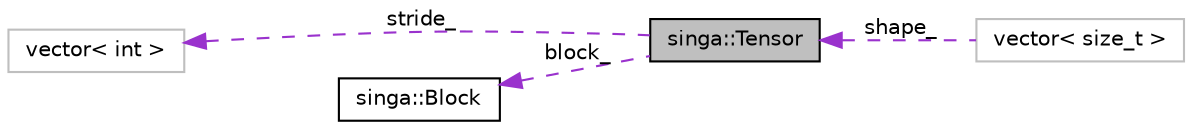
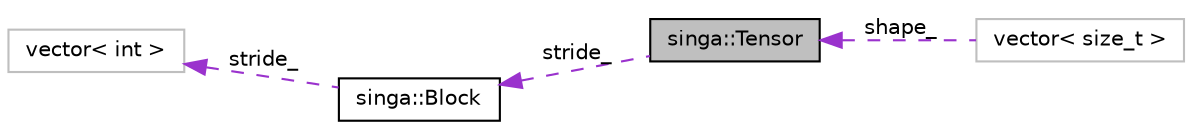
(428, 32) -> (272, 77)
(575, 54) -> (575, 54)
